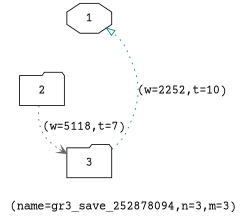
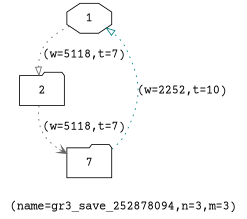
none -> (47, 42)
(89, 163) -> (89, 163)
